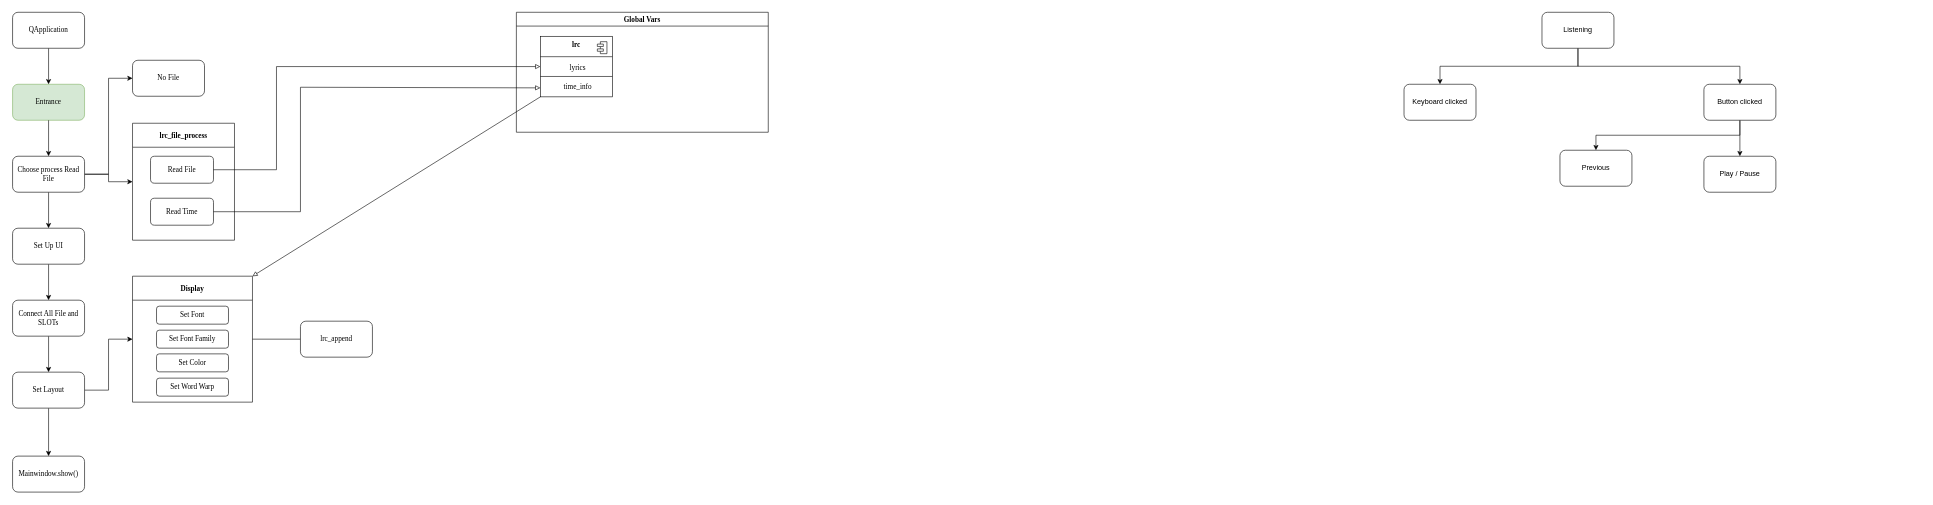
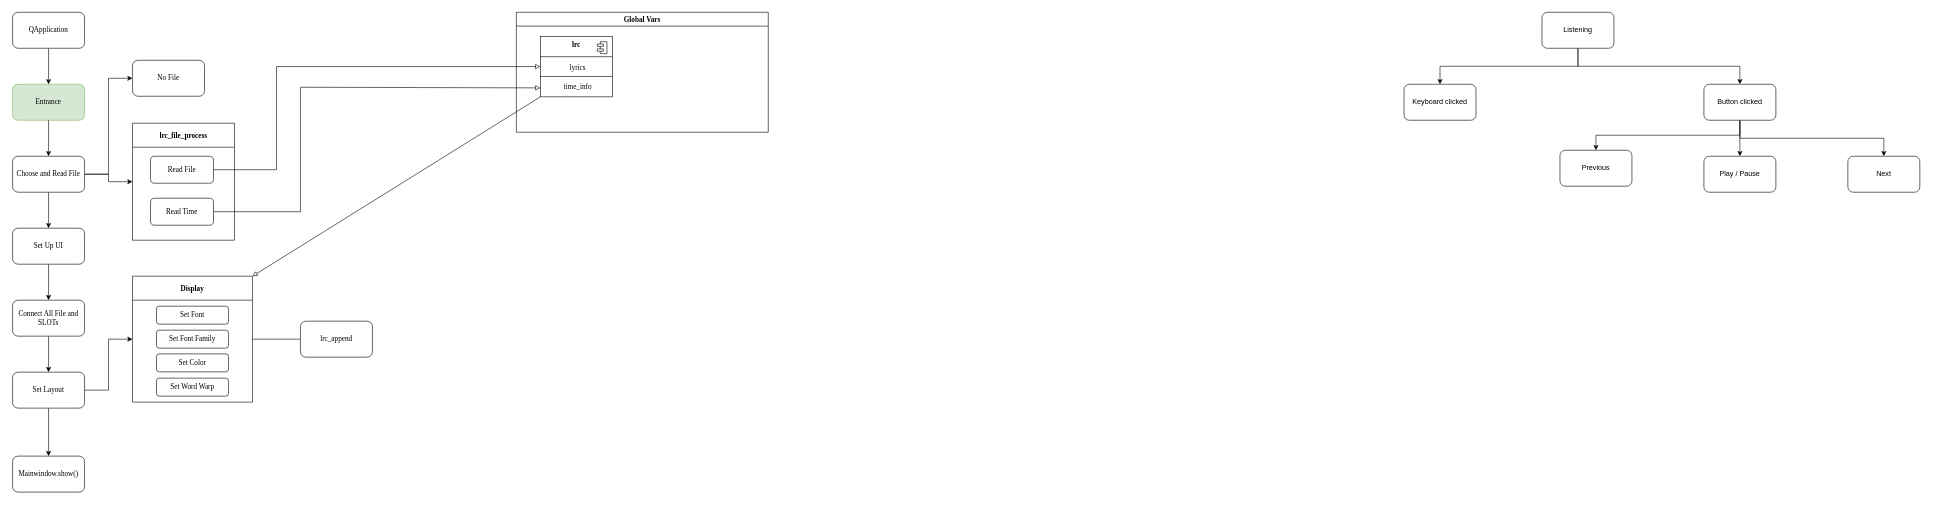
none -> (1883, 138)
(48, 174) -> (48, 174)
none -> (1884, 174)
